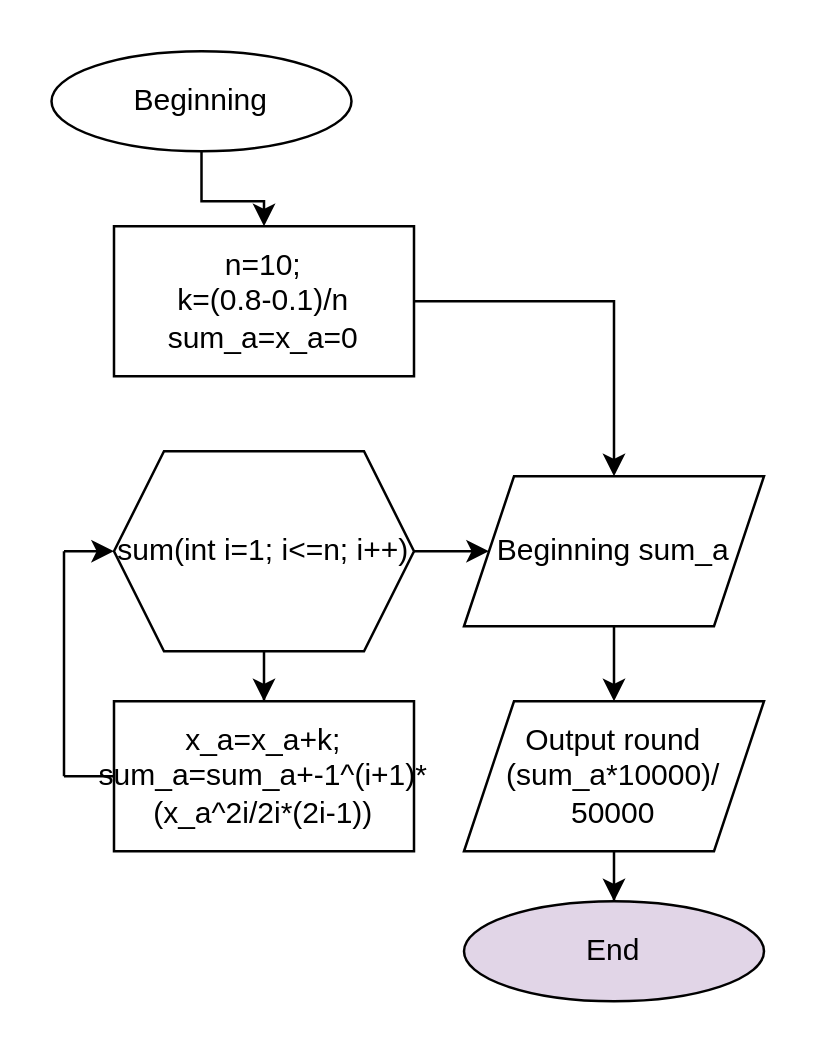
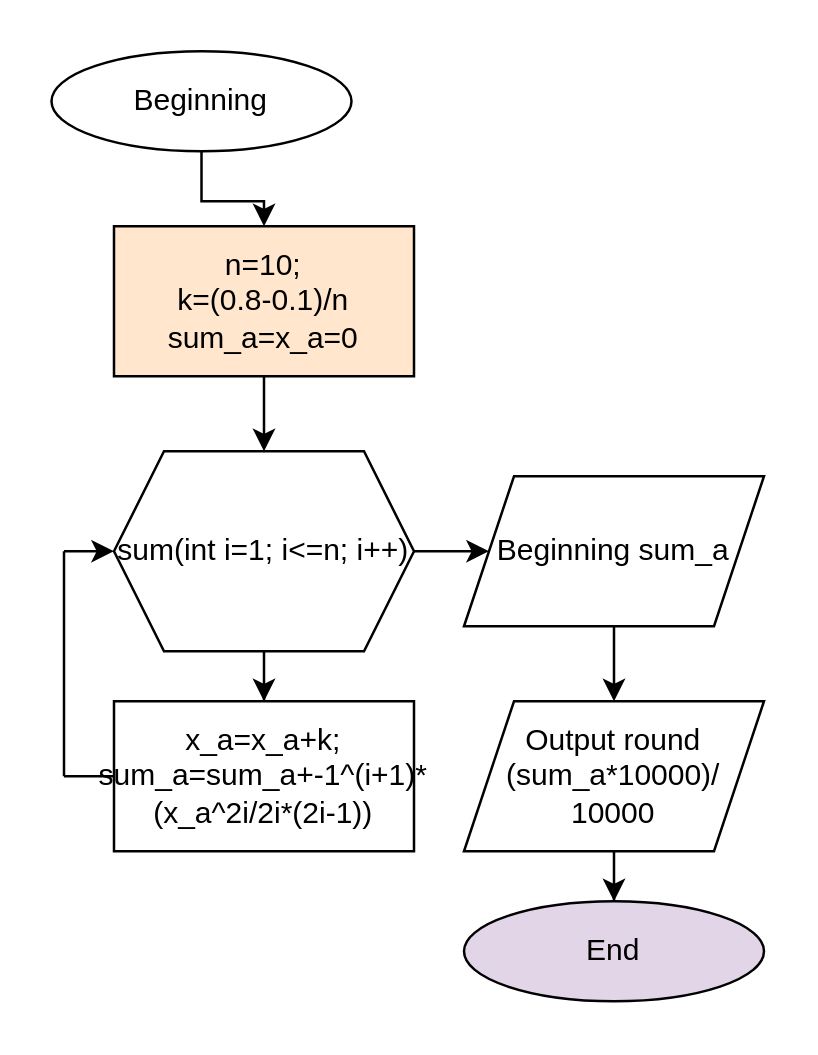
(264, 301) -> (264, 301)
(593, 301) -> (264, 422)
(614, 776) -> (614, 776)
